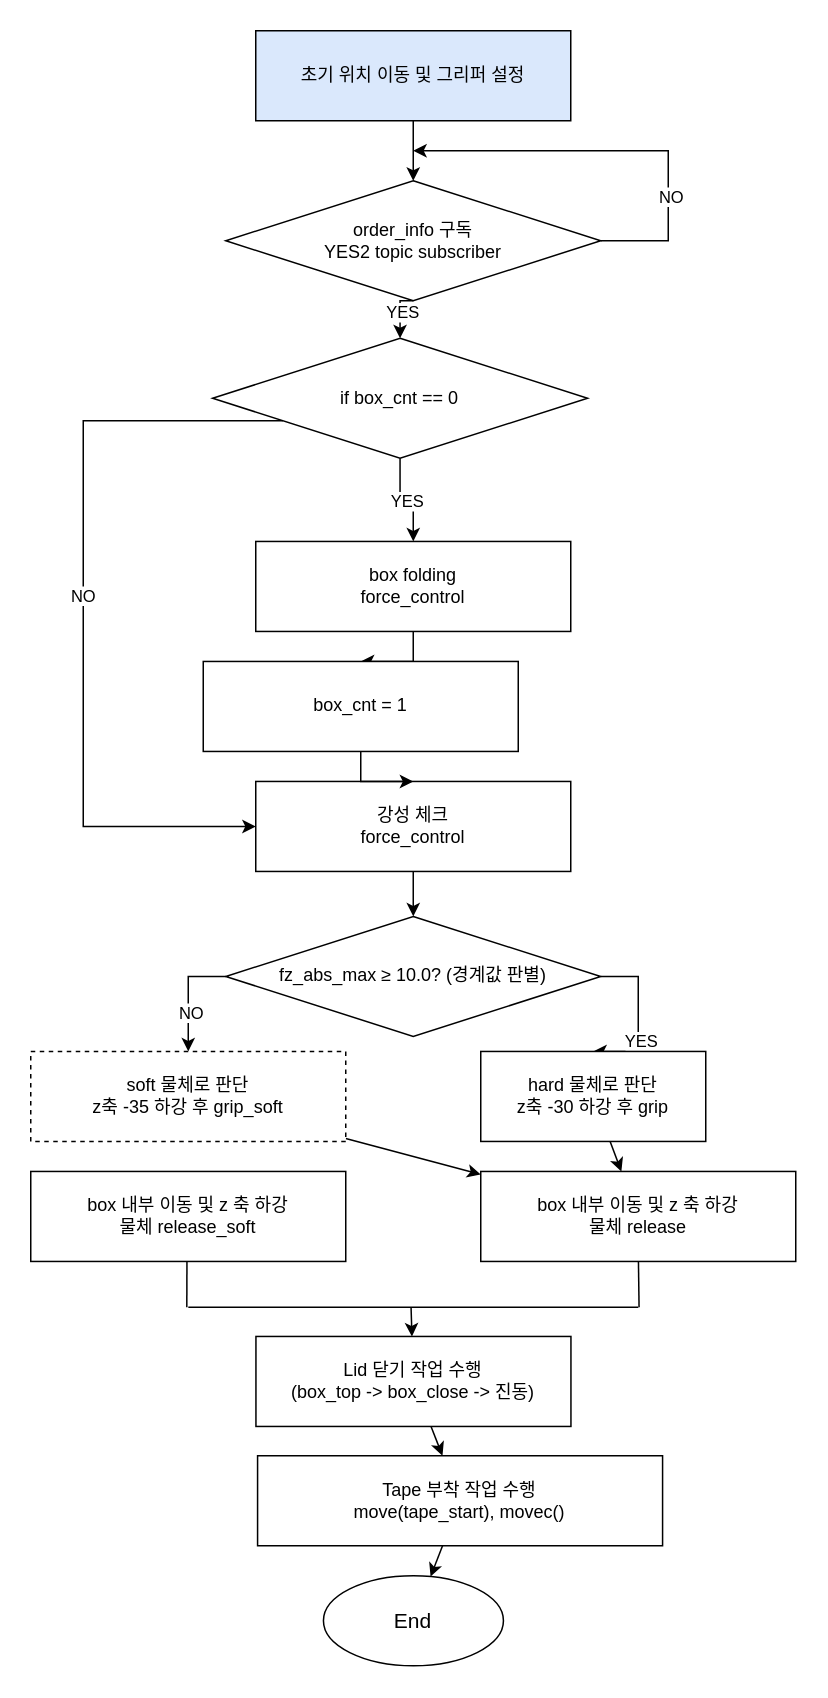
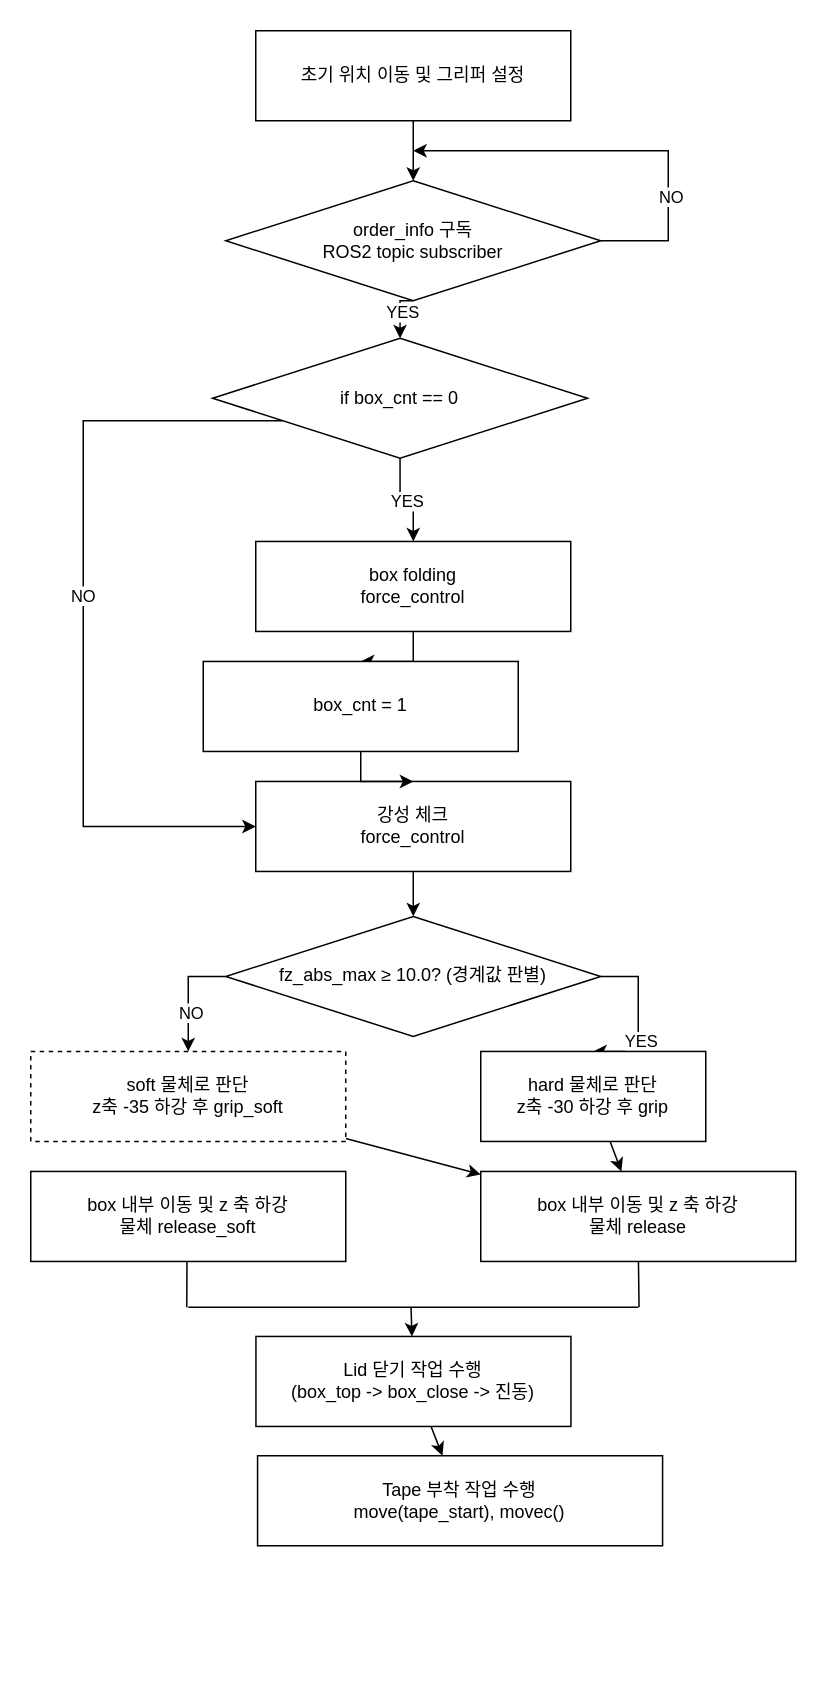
(413, 76) -> (413, 76)
(413, 241) -> (413, 241)
(438, 1556) -> none
(413, 1621) -> none
